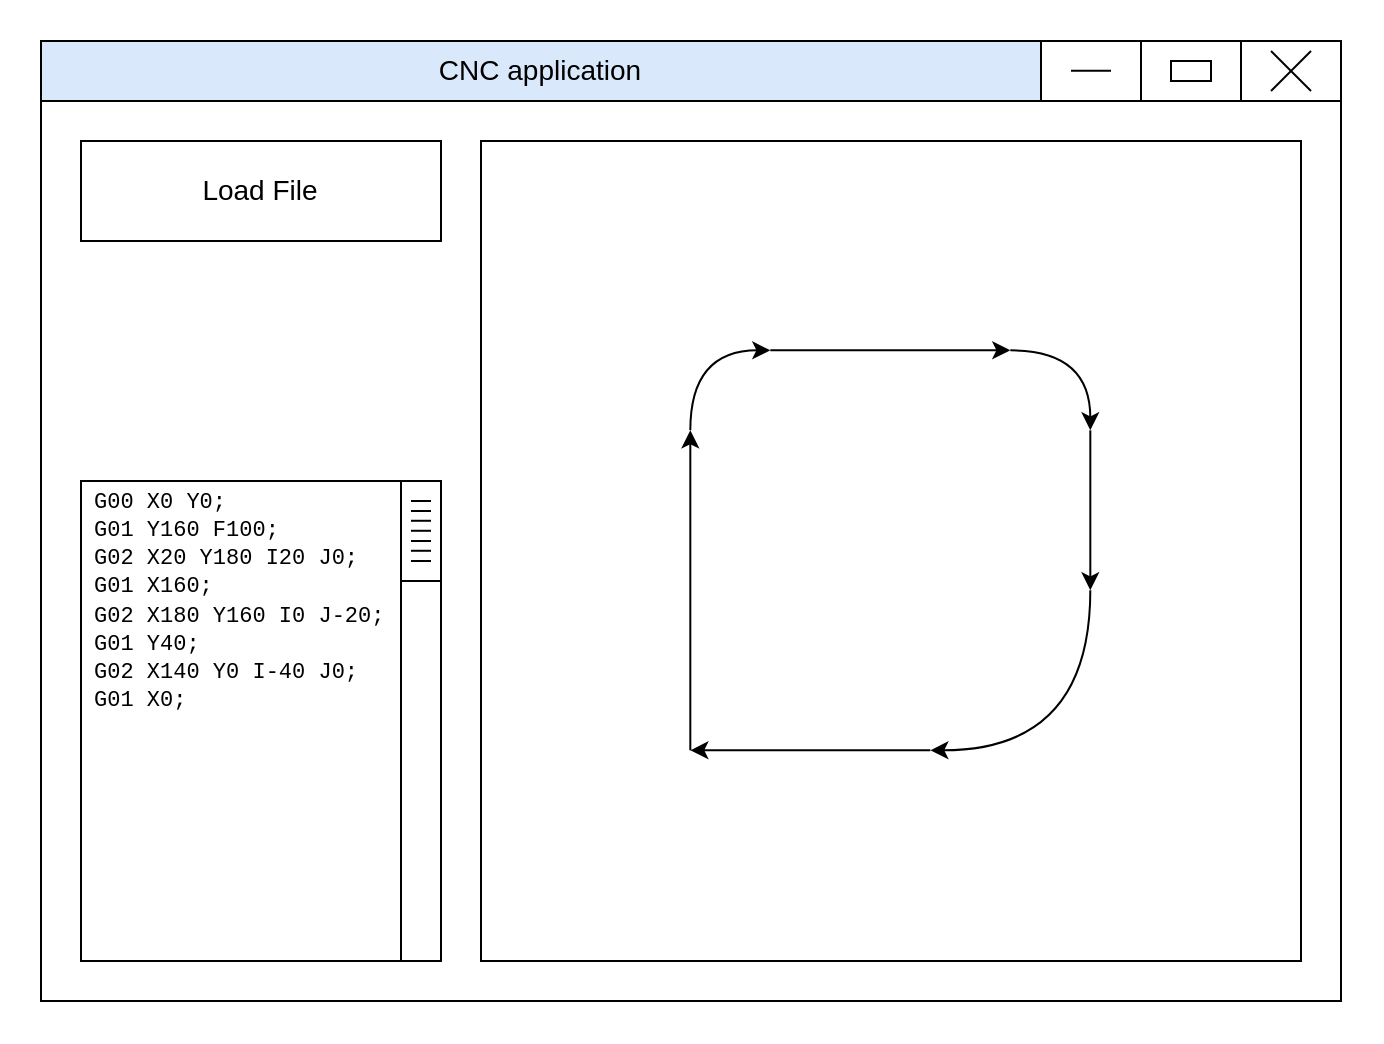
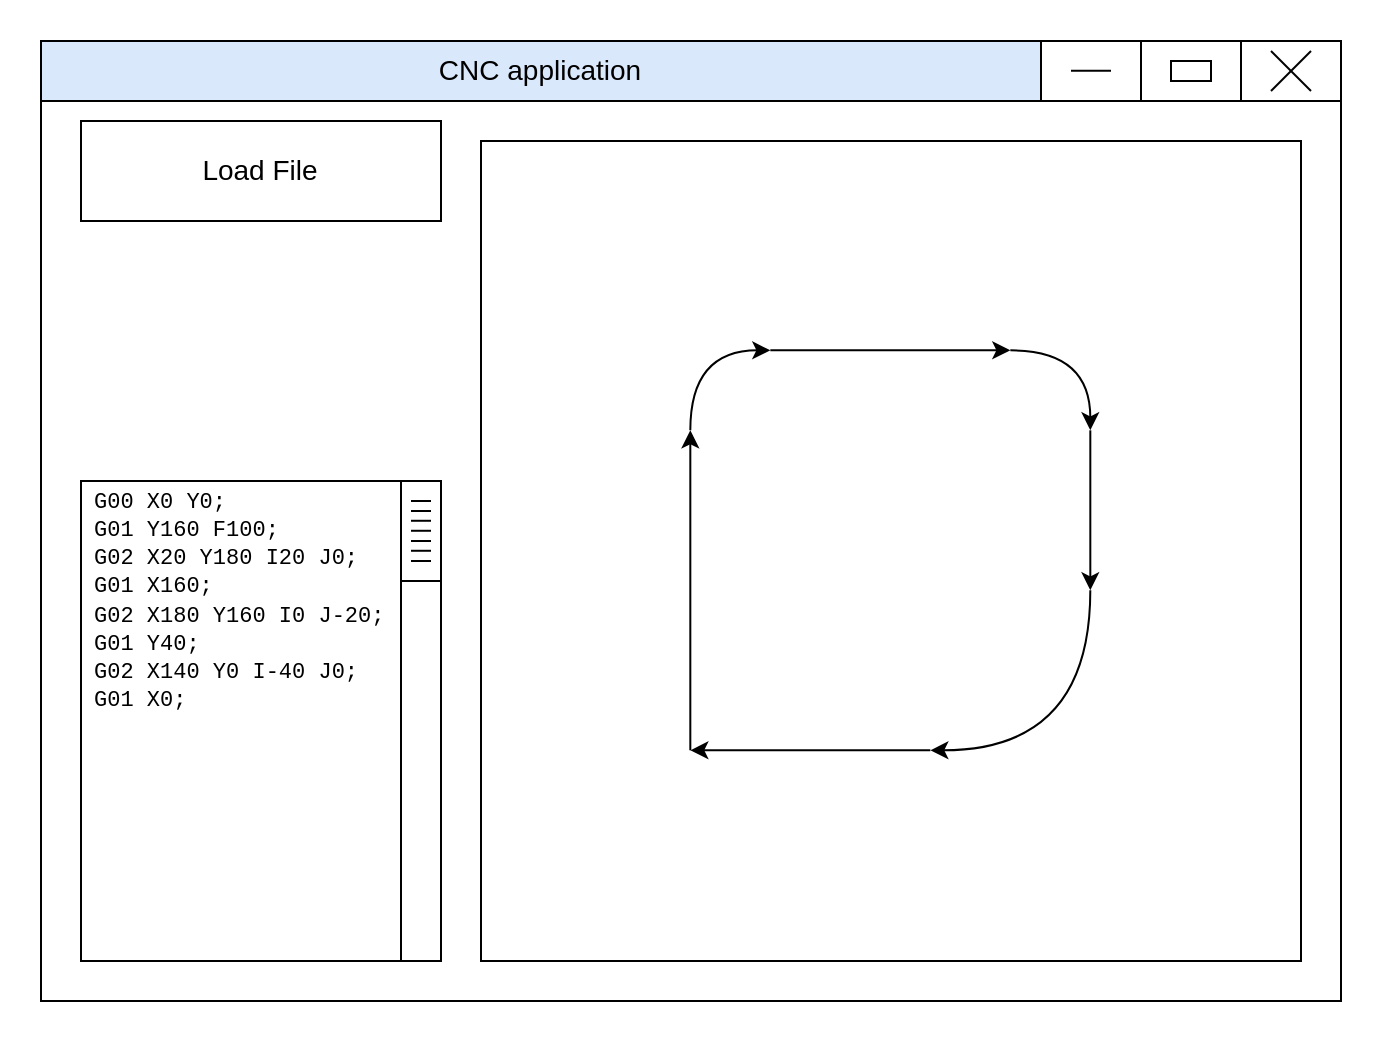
(261, 191) -> (261, 171)
